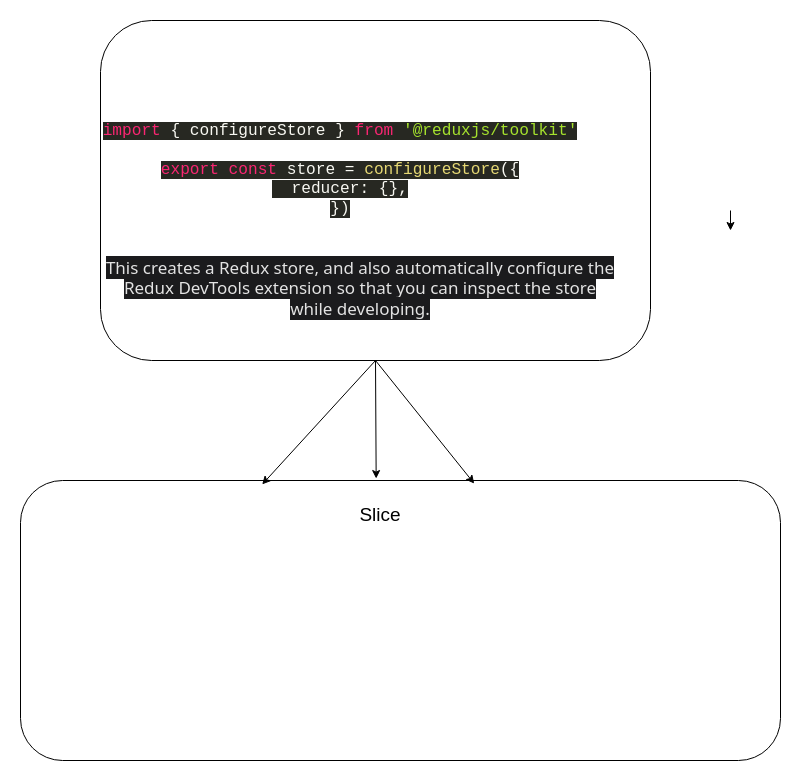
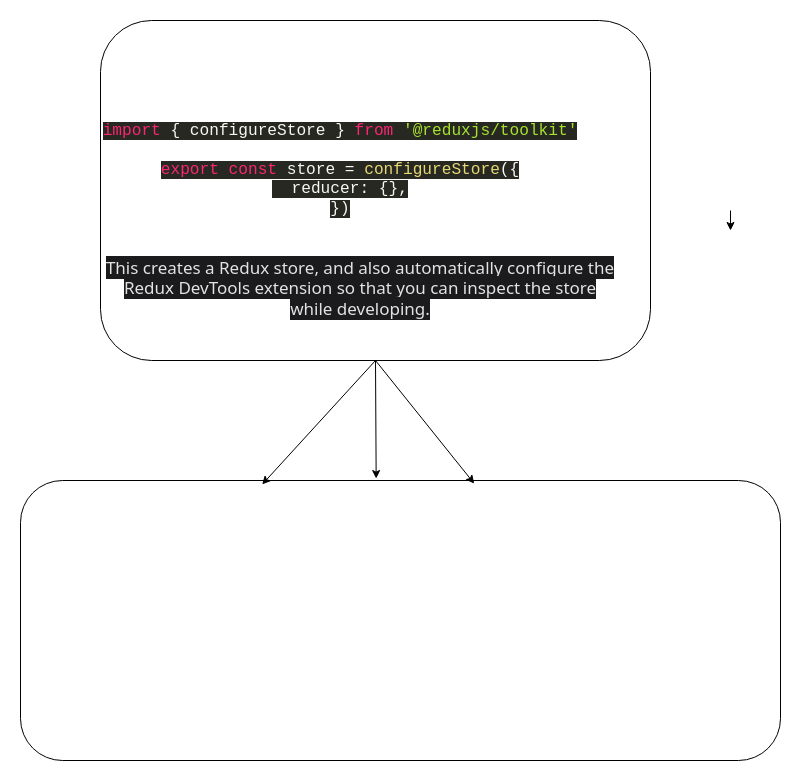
(381, 516) -> none
